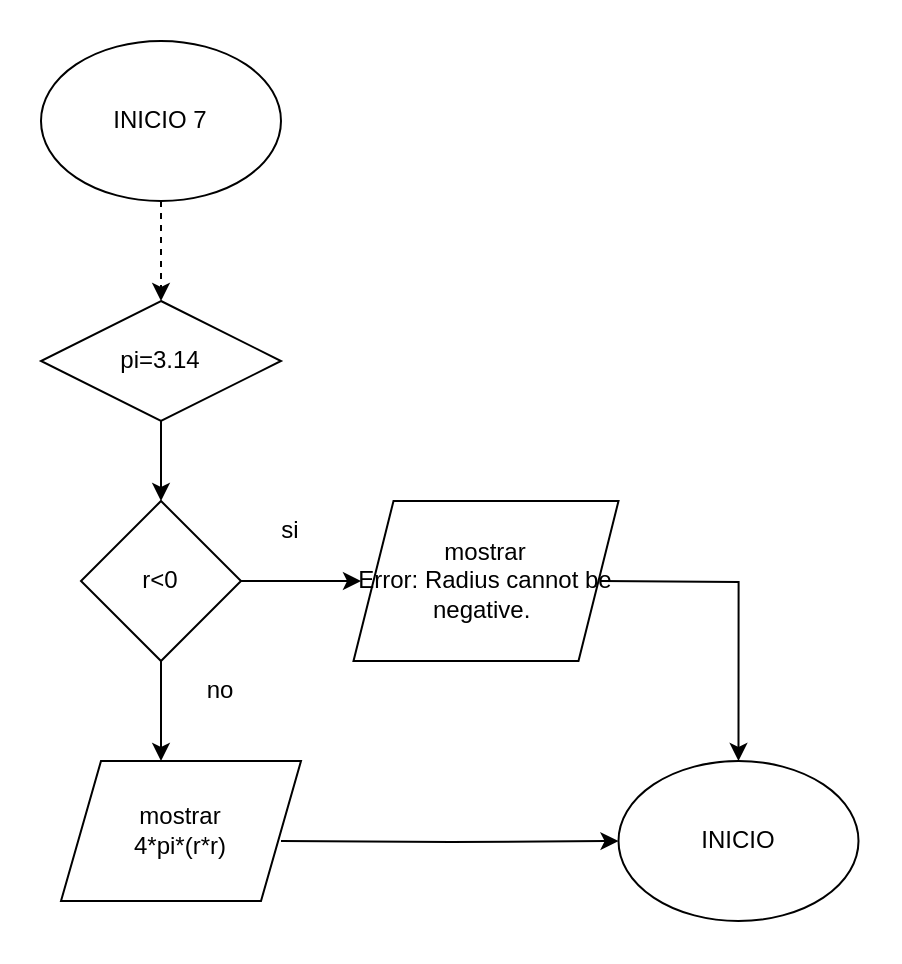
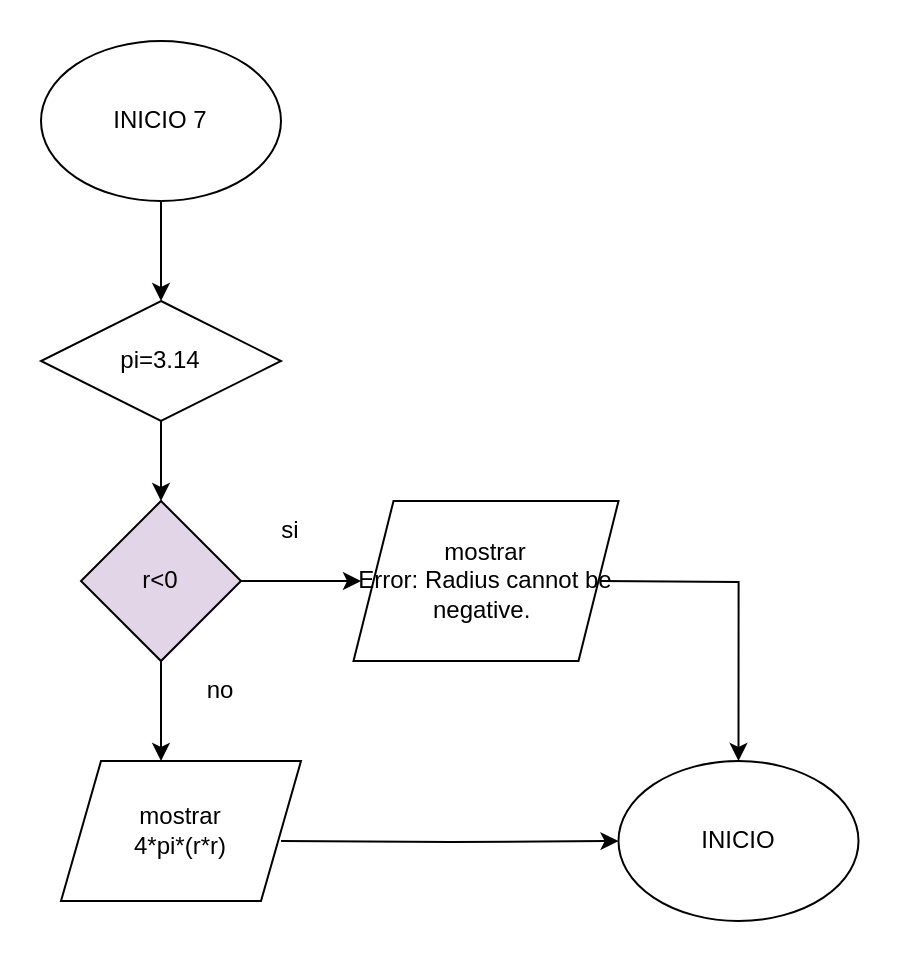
(161, 245) -> (161, 245)
(161, 581) -> (161, 581)
